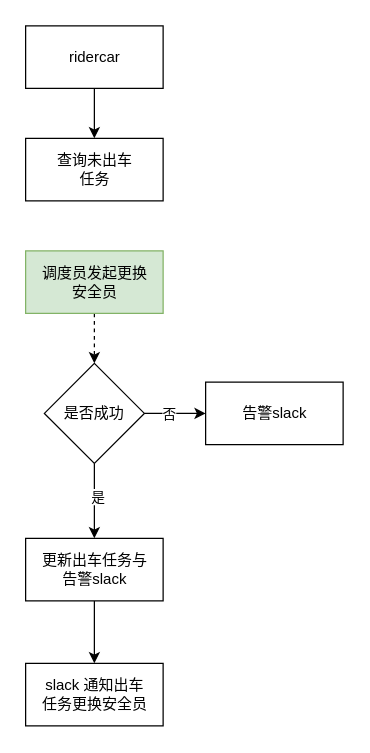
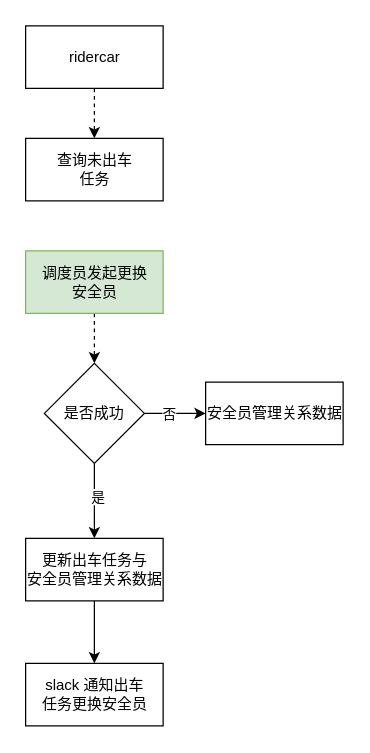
(94, 108) -> (94, 108)
(275, 413) -> (275, 413)
(95, 569) -> (95, 569)
